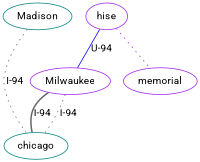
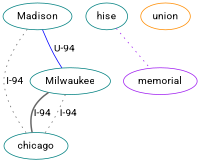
(107, 16) -> (107, 16)
none -> (166, 16)
(89, 49) -> (51, 49)
(70, 81) -> (70, 81)
